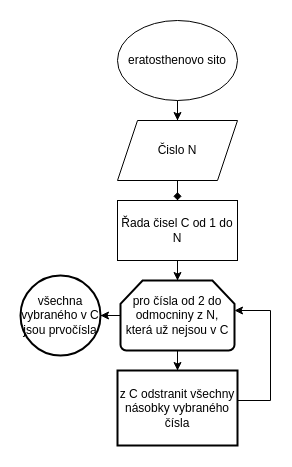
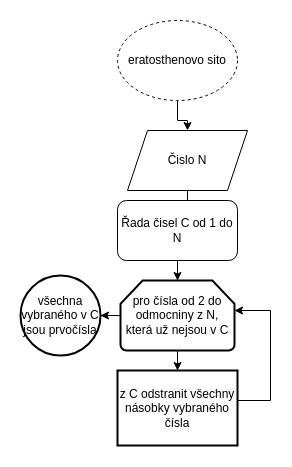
(178, 61) -> (178, 61)
(178, 151) -> (188, 161)
(178, 231) -> (178, 231)
